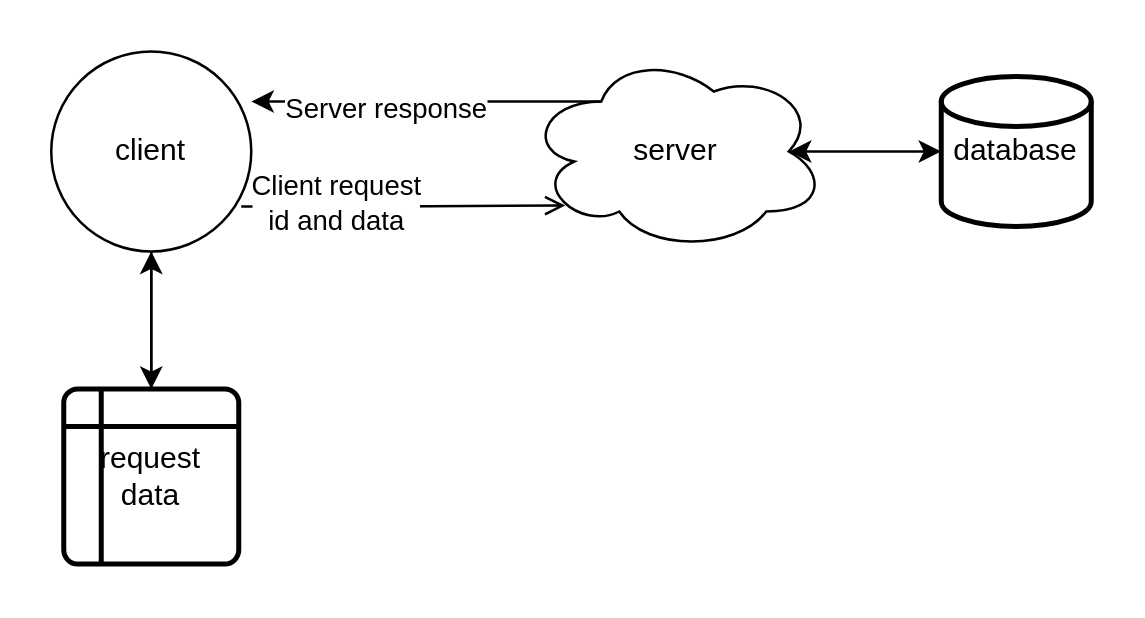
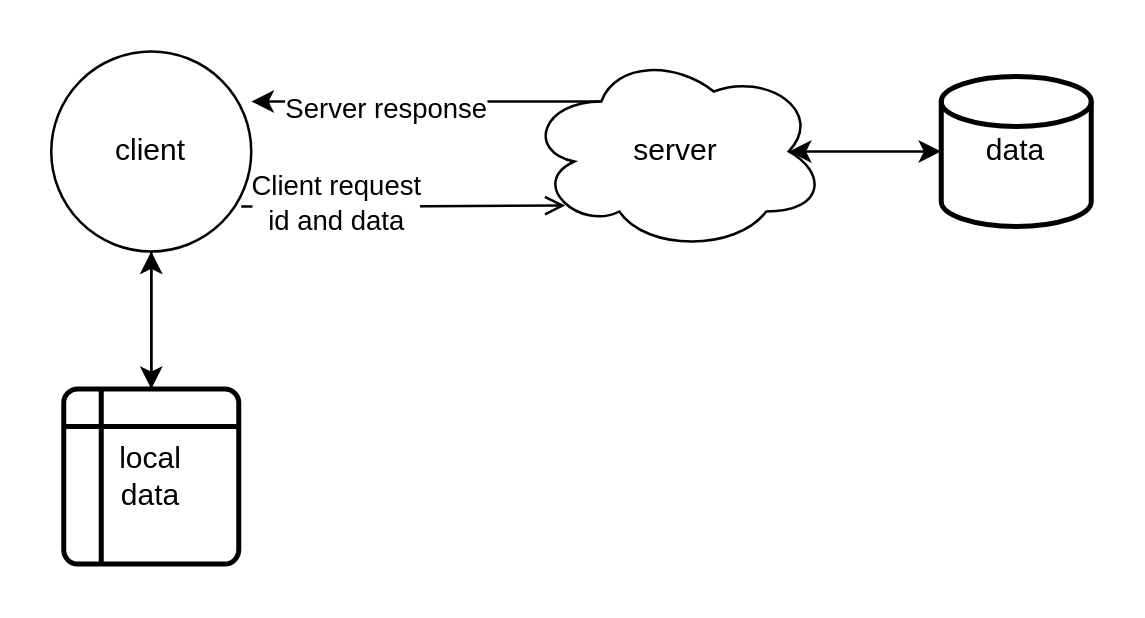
(1016, 151) -> (1016, 151)
(151, 476) -> (151, 476)
